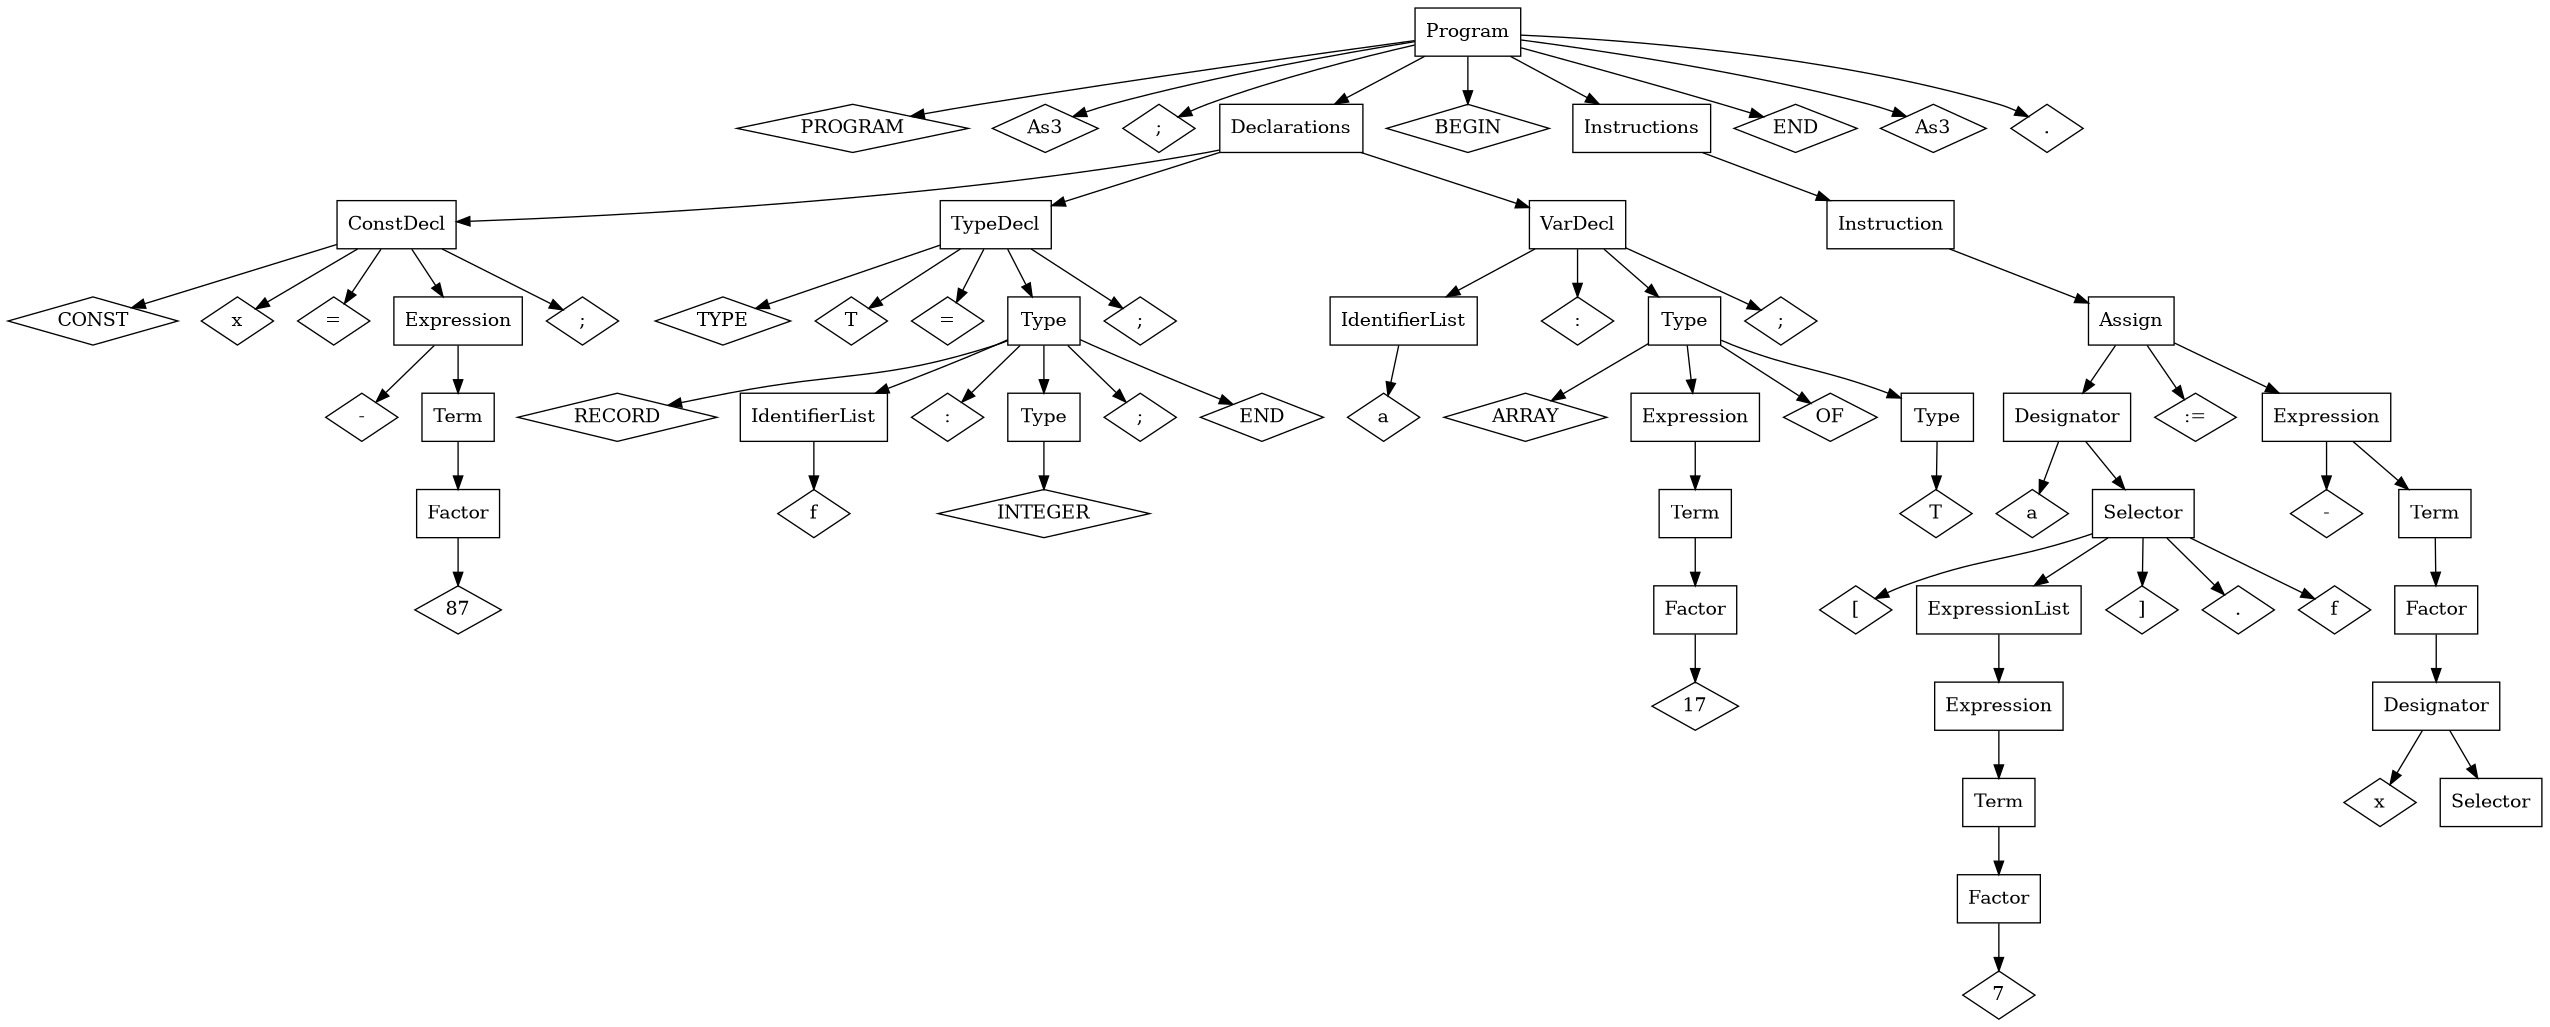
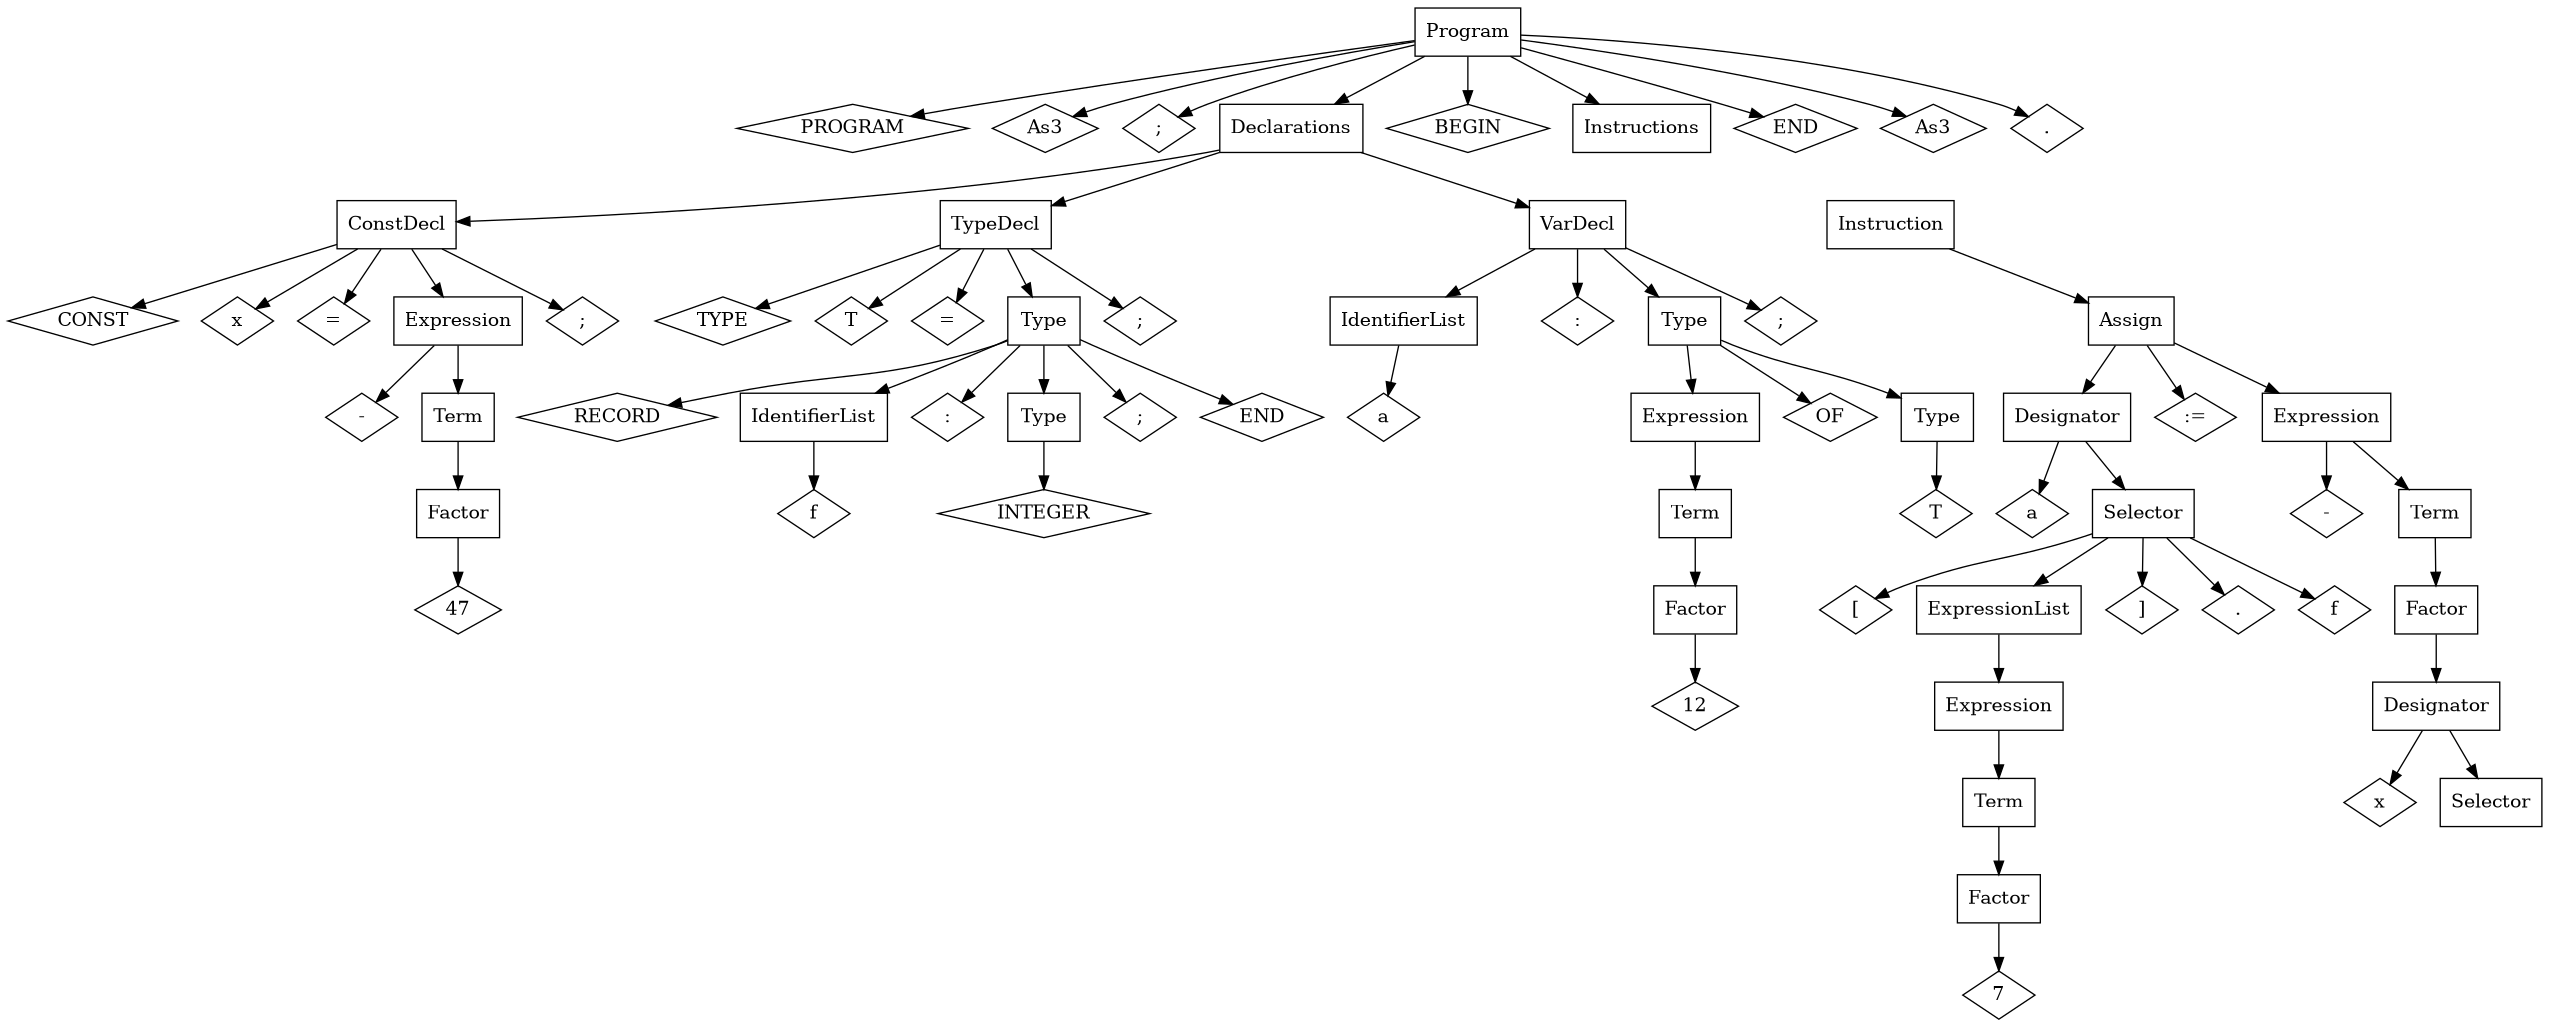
(1760, 174) -> none
(1525, 417) -> none
(458, 610) -> (458, 610)
(1695, 706) -> (1695, 706)
